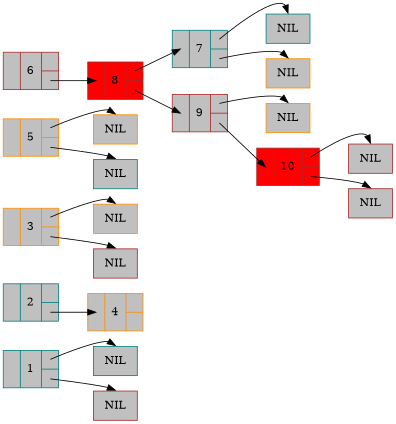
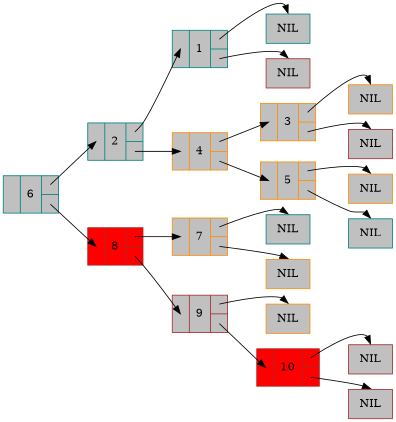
(200, 49) -> (200, 237)
(31, 71) -> (31, 194)
none -> (158, 96)
none -> (240, 133)
none -> (70, 166)
none -> (240, 169)
